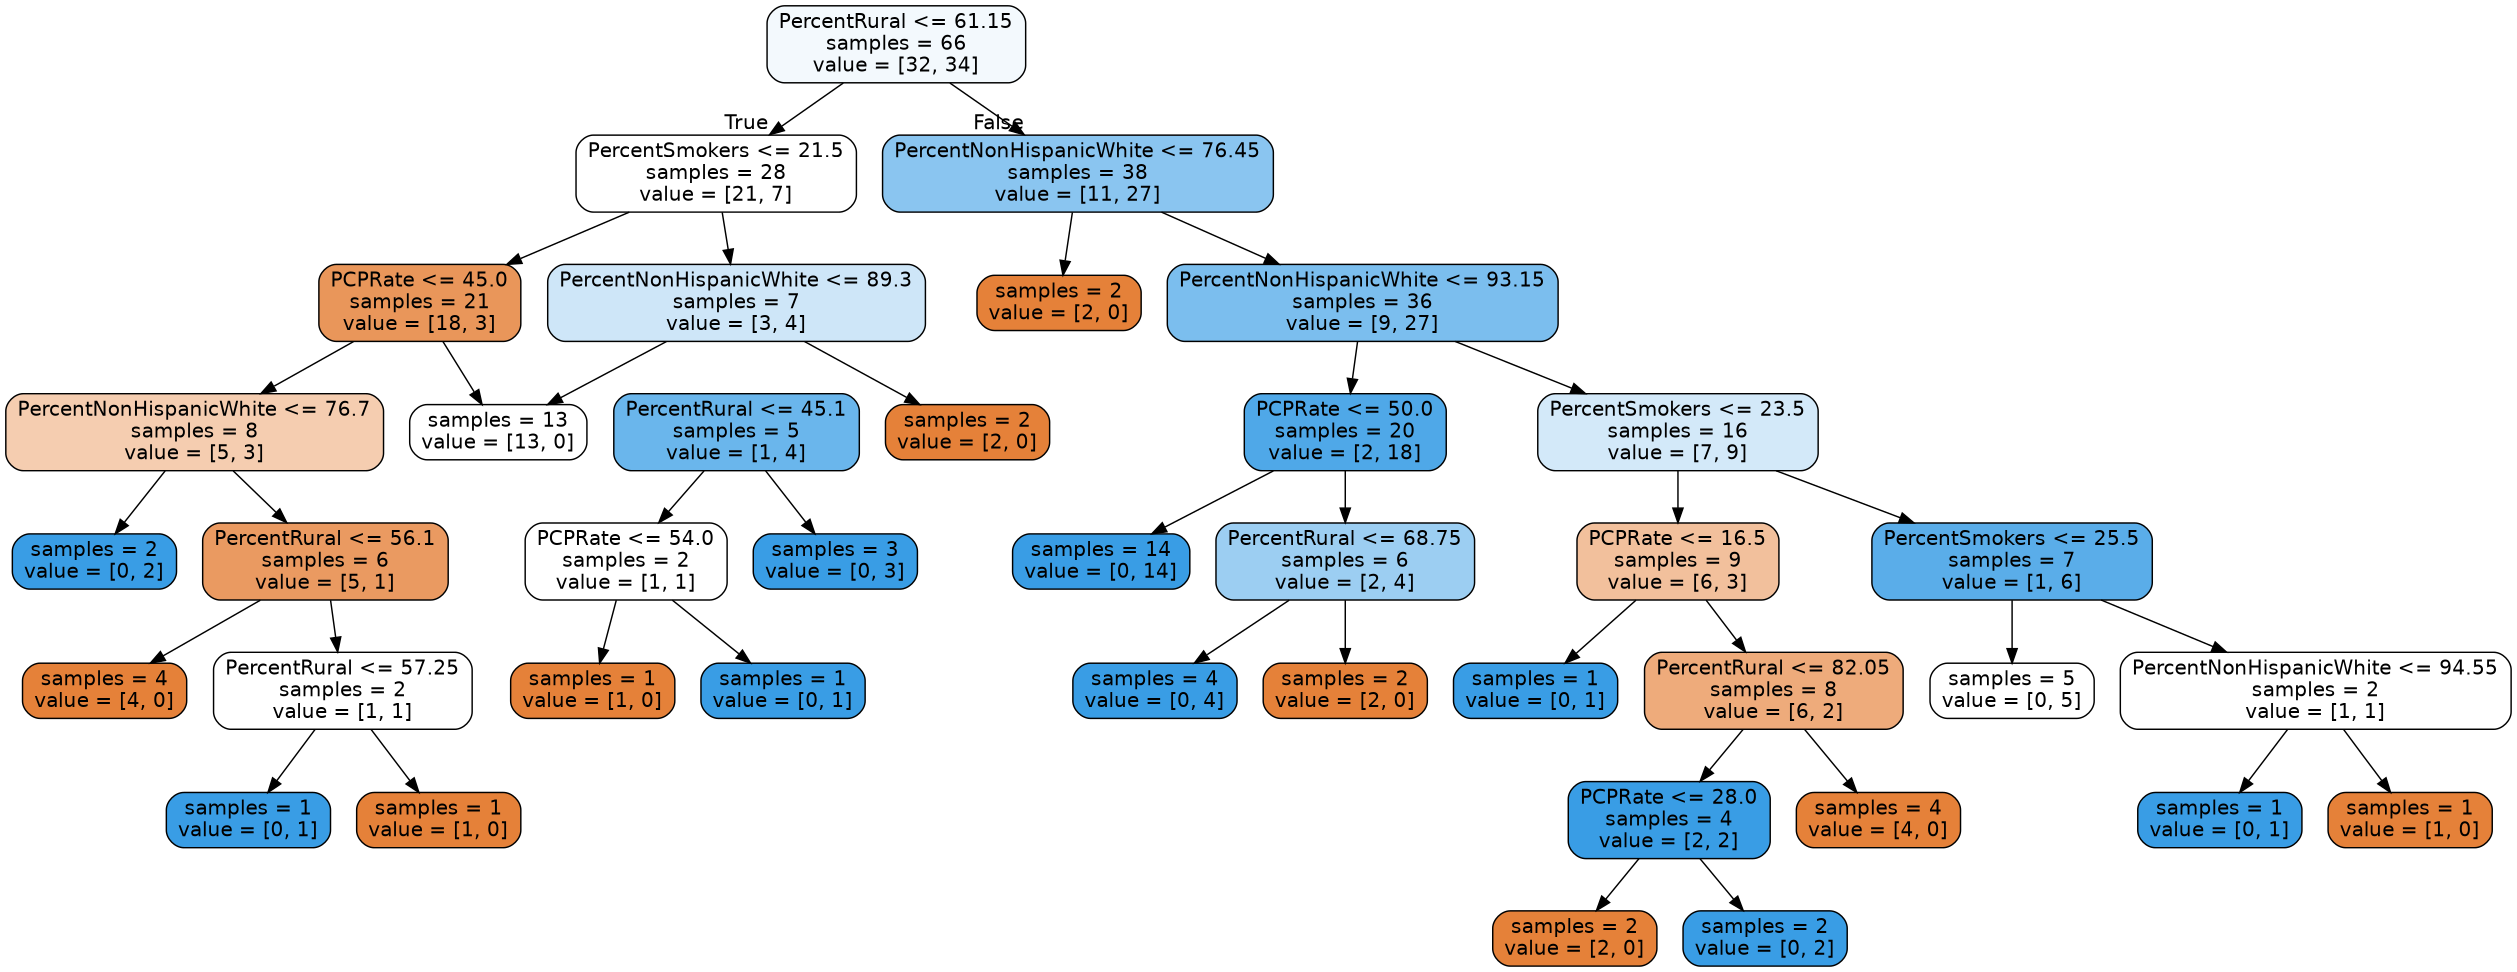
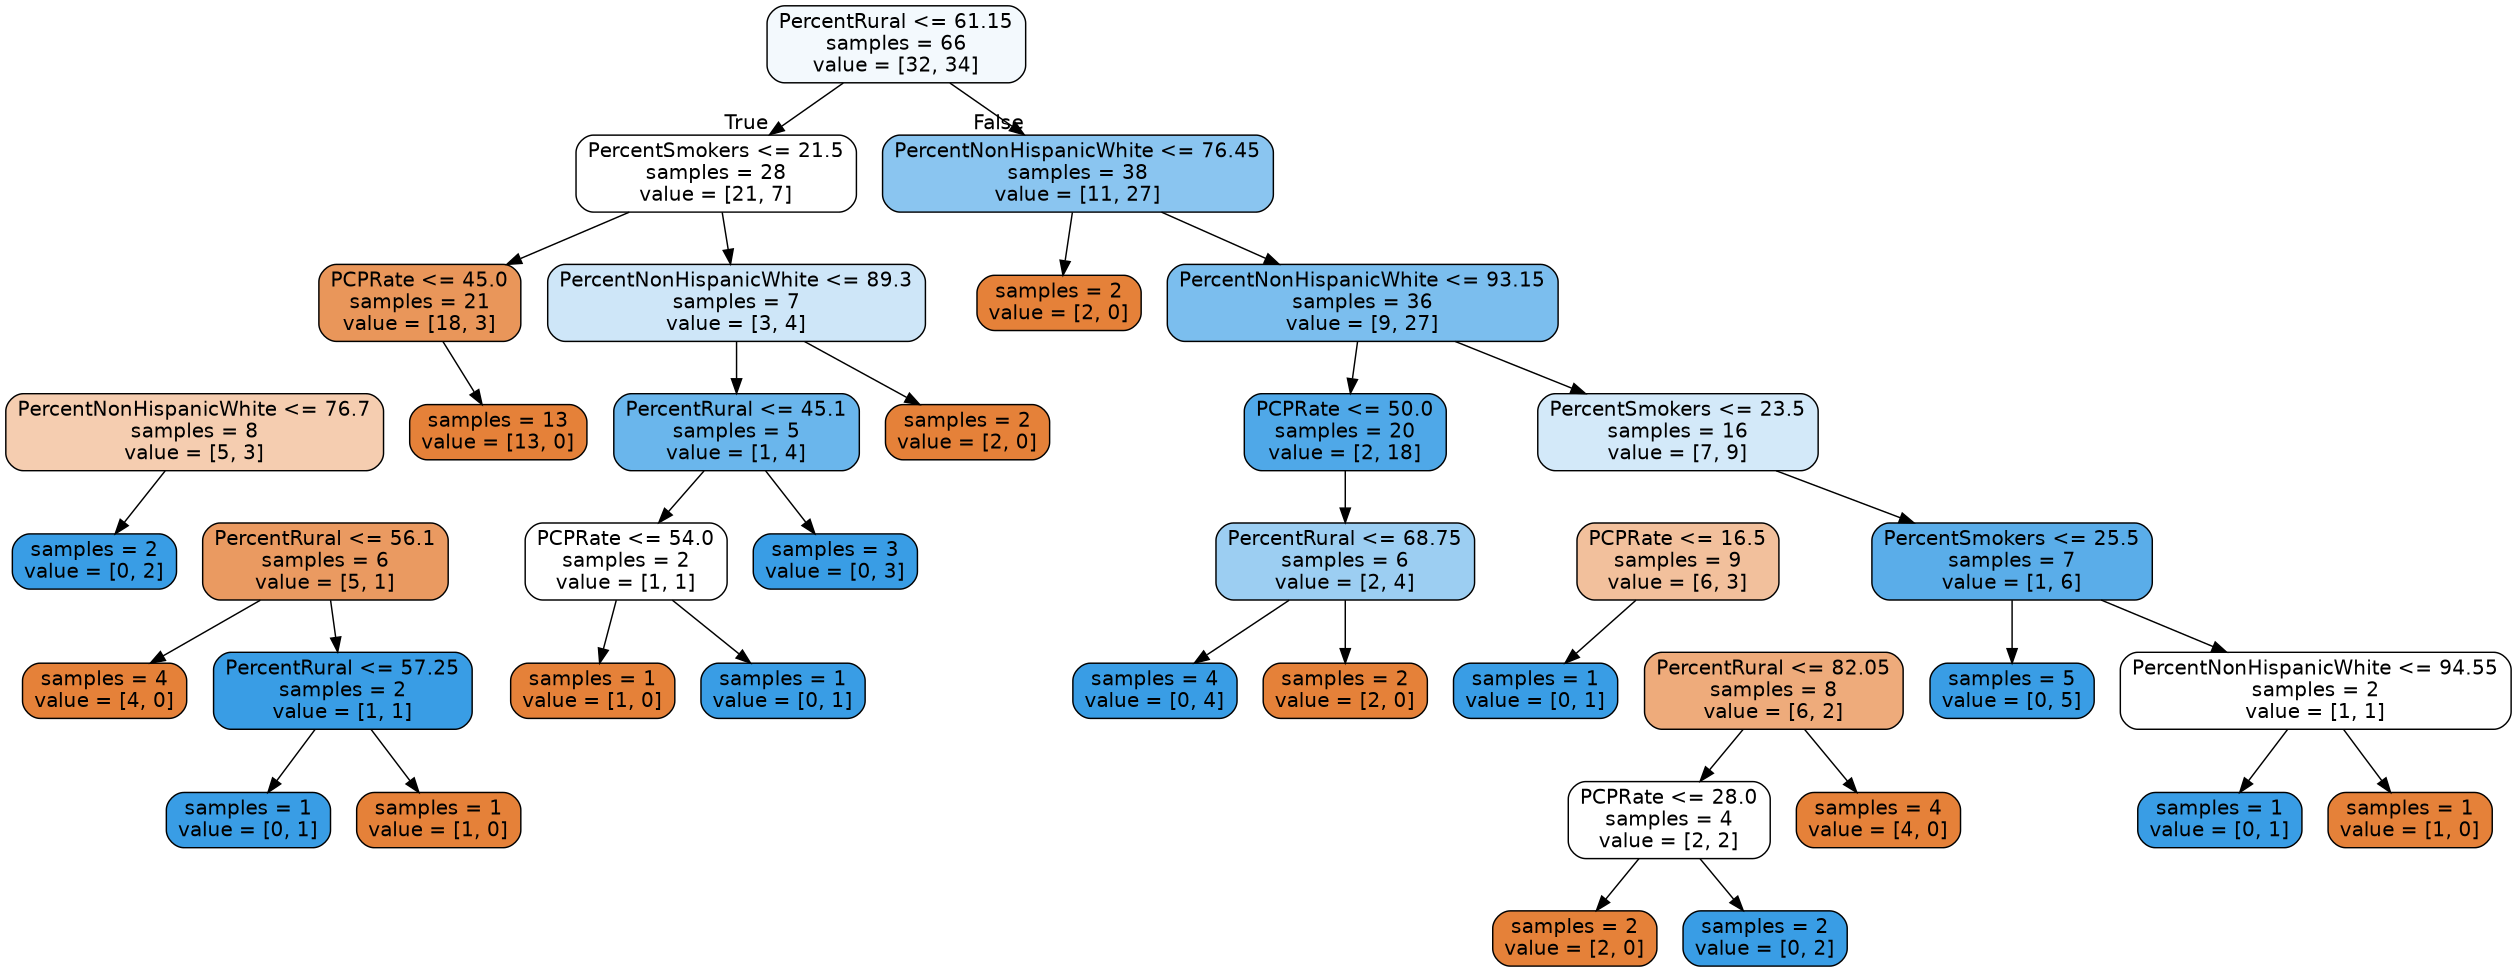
(314, 364) -> none
(613, 370) -> (737, 360)
(498, 432) -> (498, 432)
(1678, 489) -> none
(255, 492) -> none
(1101, 561) -> none
(1721, 620) -> none
(343, 691) -> (343, 691)
(2012, 691) -> (2012, 691)
(1669, 820) -> (1669, 820)
